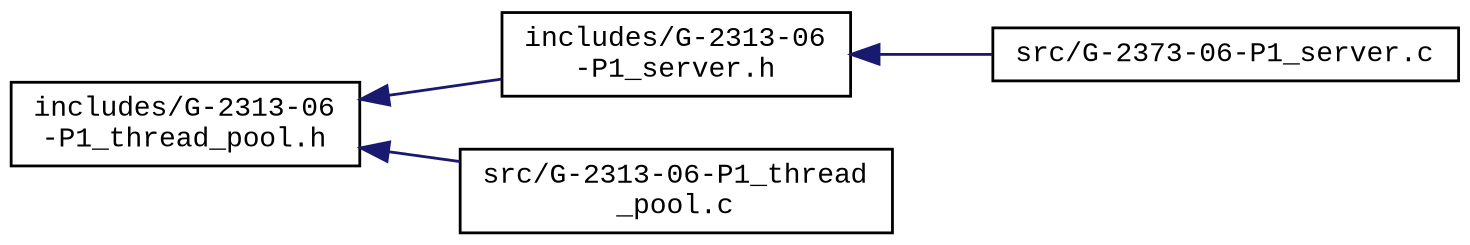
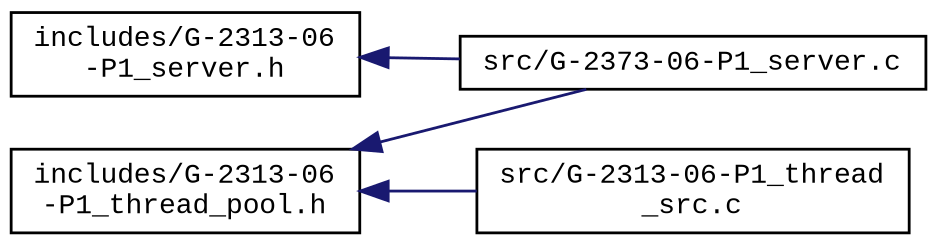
(445, 87) -> (483, 116)
(676, 191) -> (693, 191)
